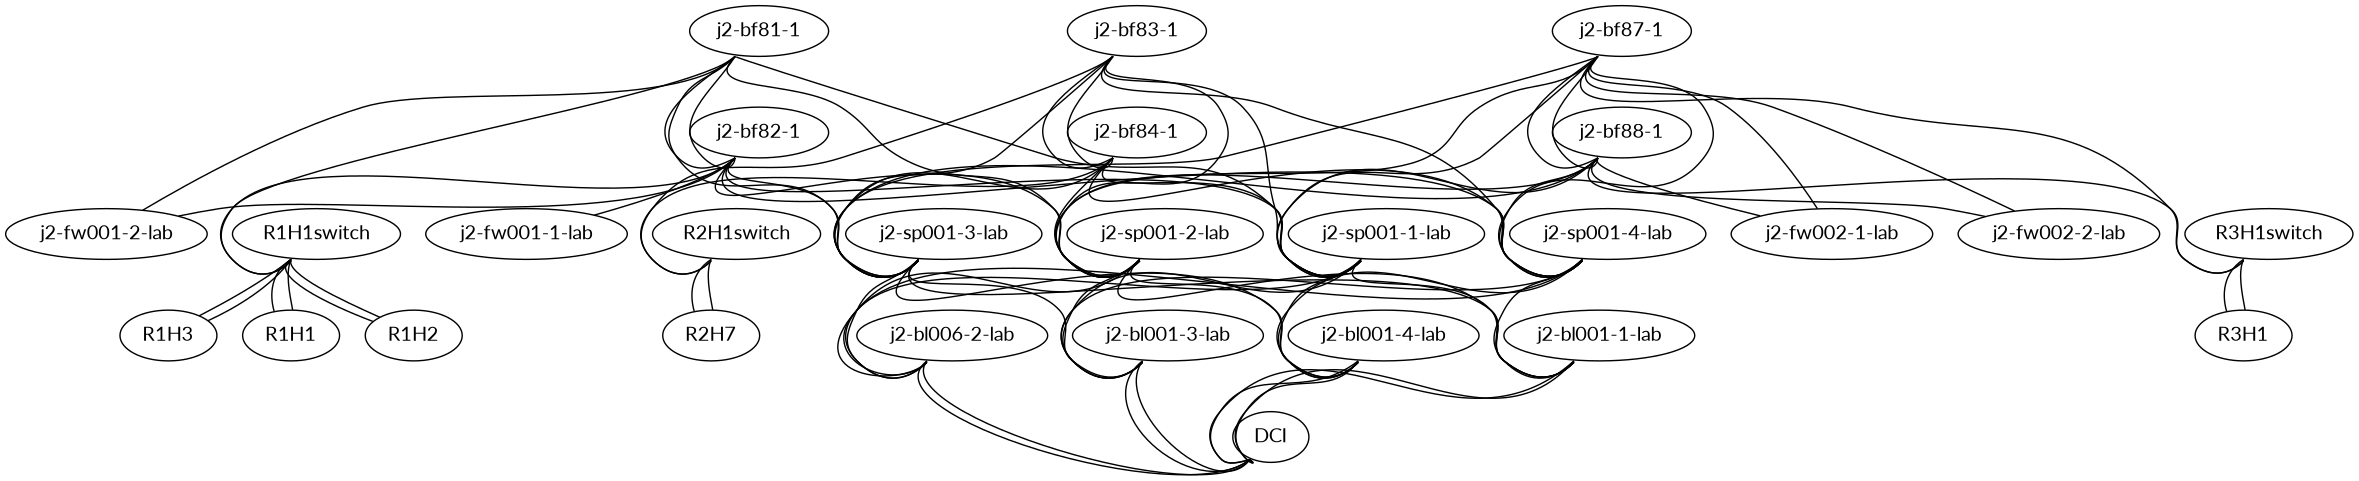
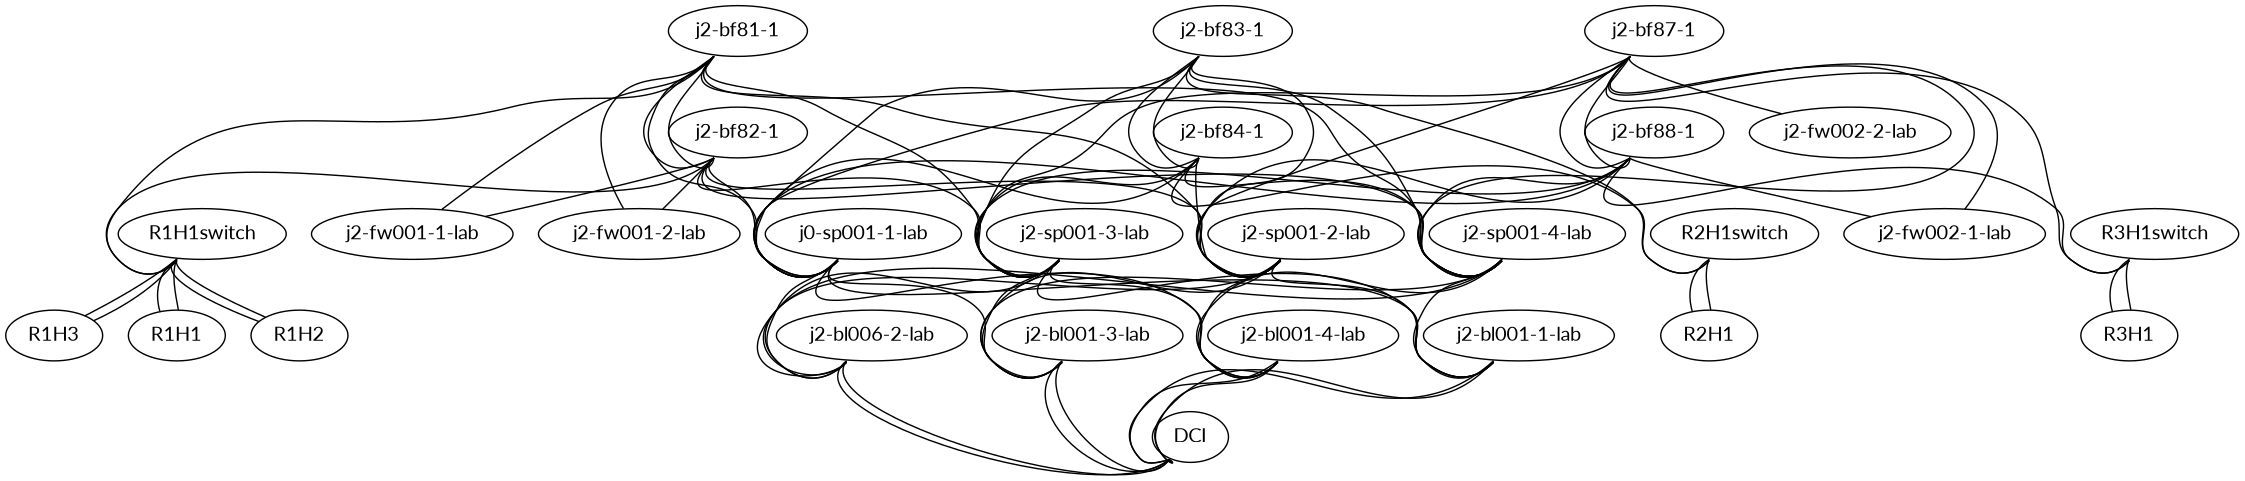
none -> (1091, 89)
none -> (572, 120)
(1779, 201) -> none
(1386, 234) -> (863, 234)
(711, 336) -> (1709, 336)
